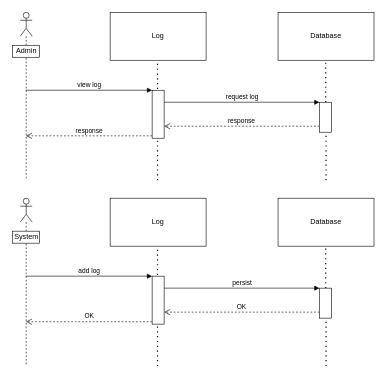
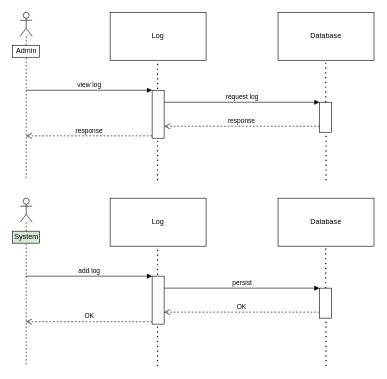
(26, 237) -> (26, 237)
